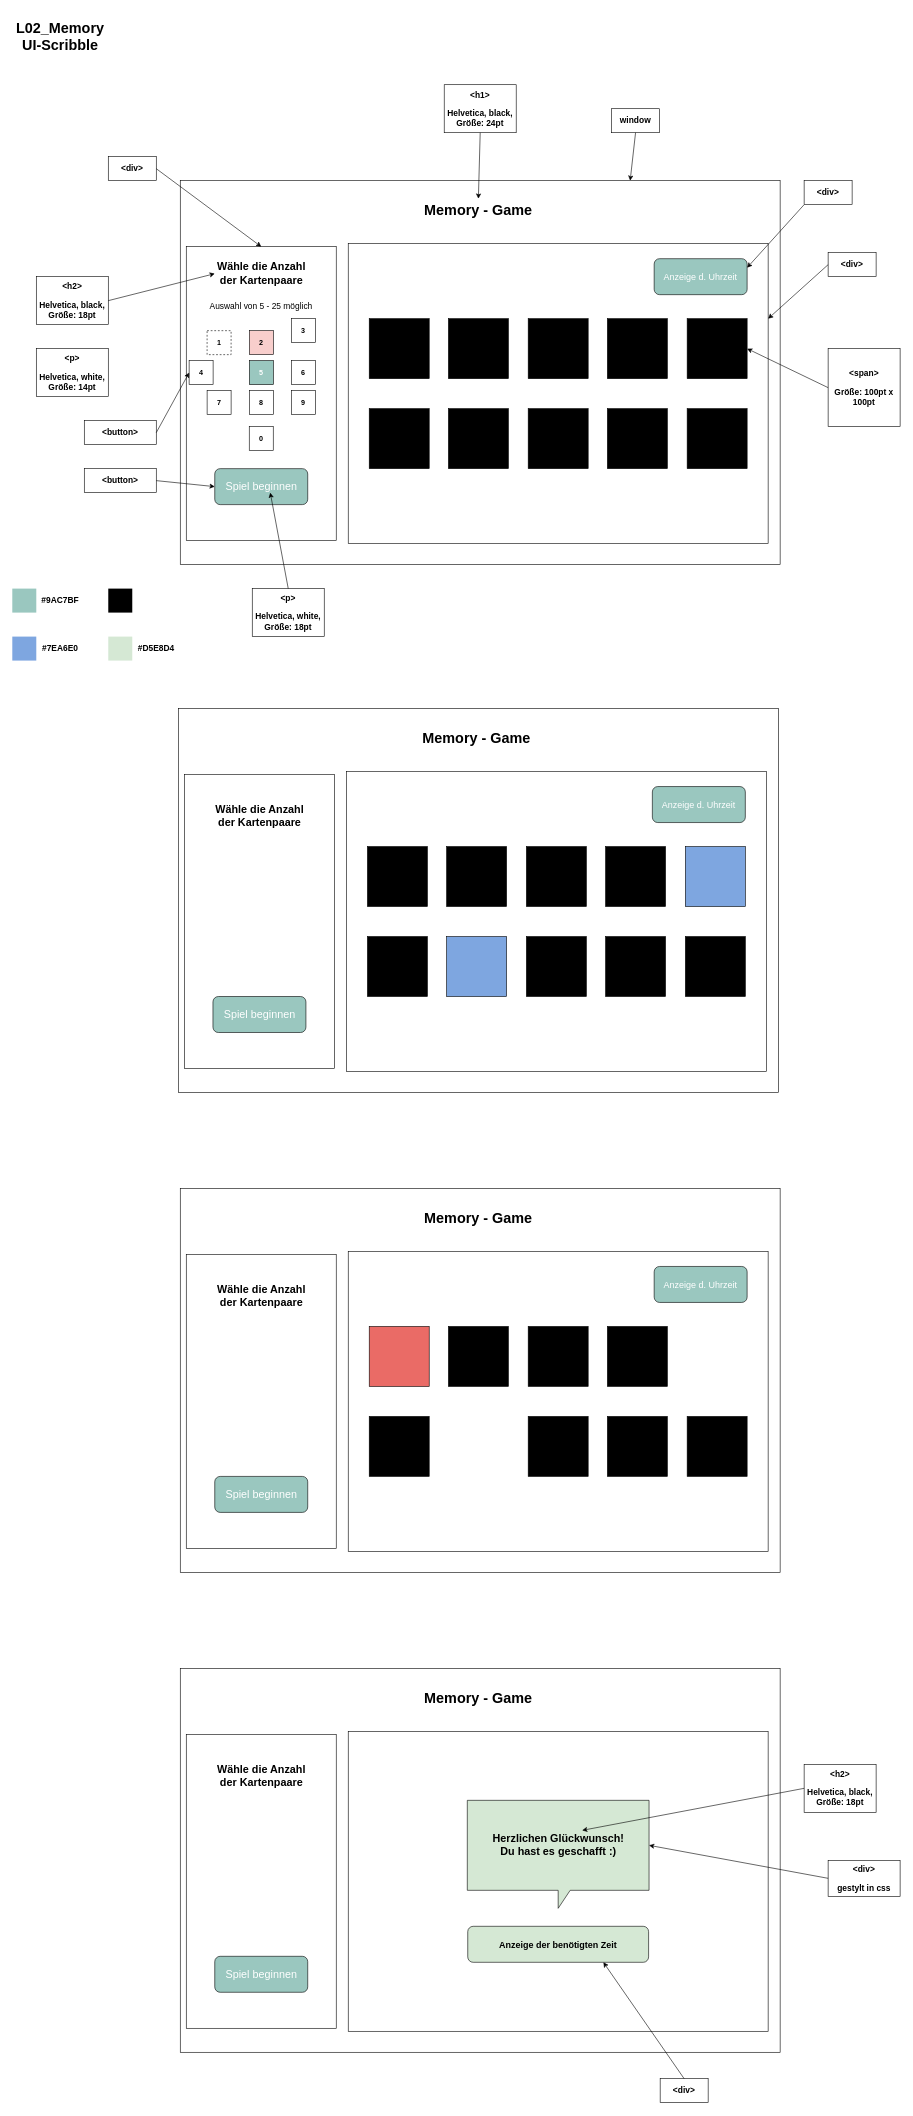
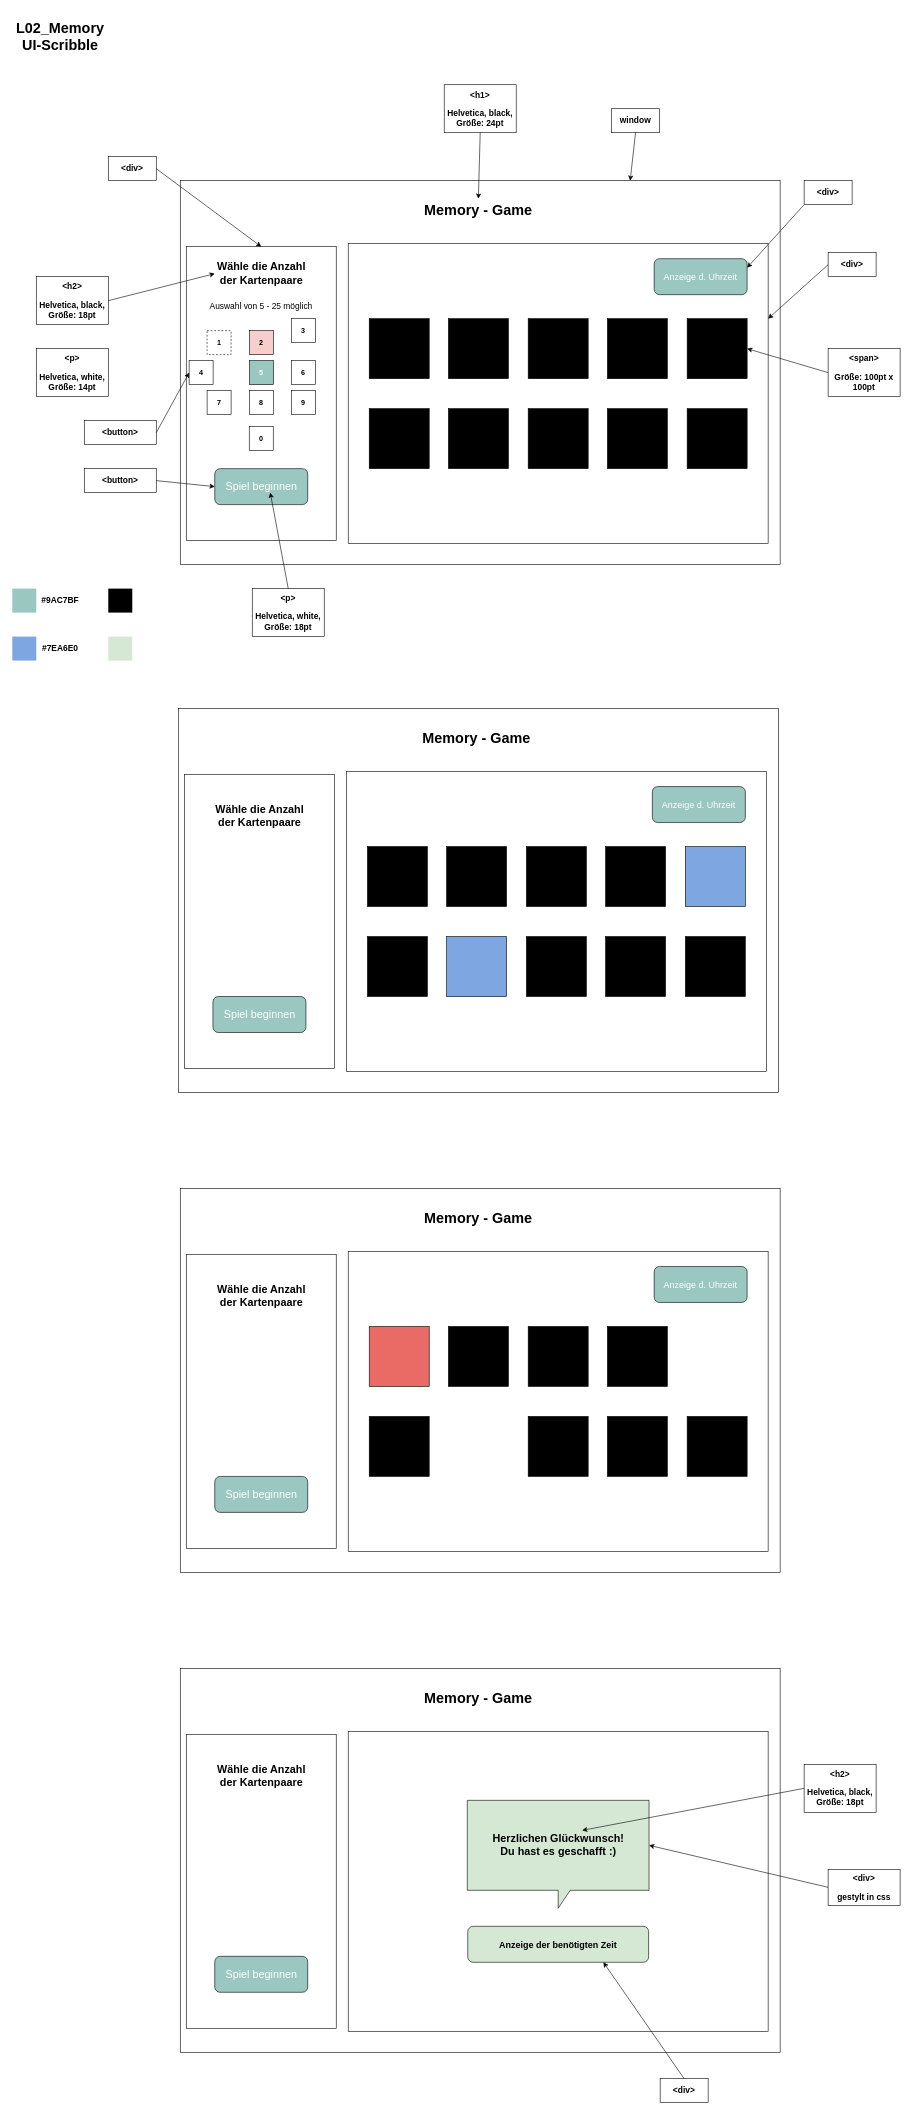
(864, 387) -> (864, 372)
(156, 648) -> none
(864, 1878) -> (864, 1887)
